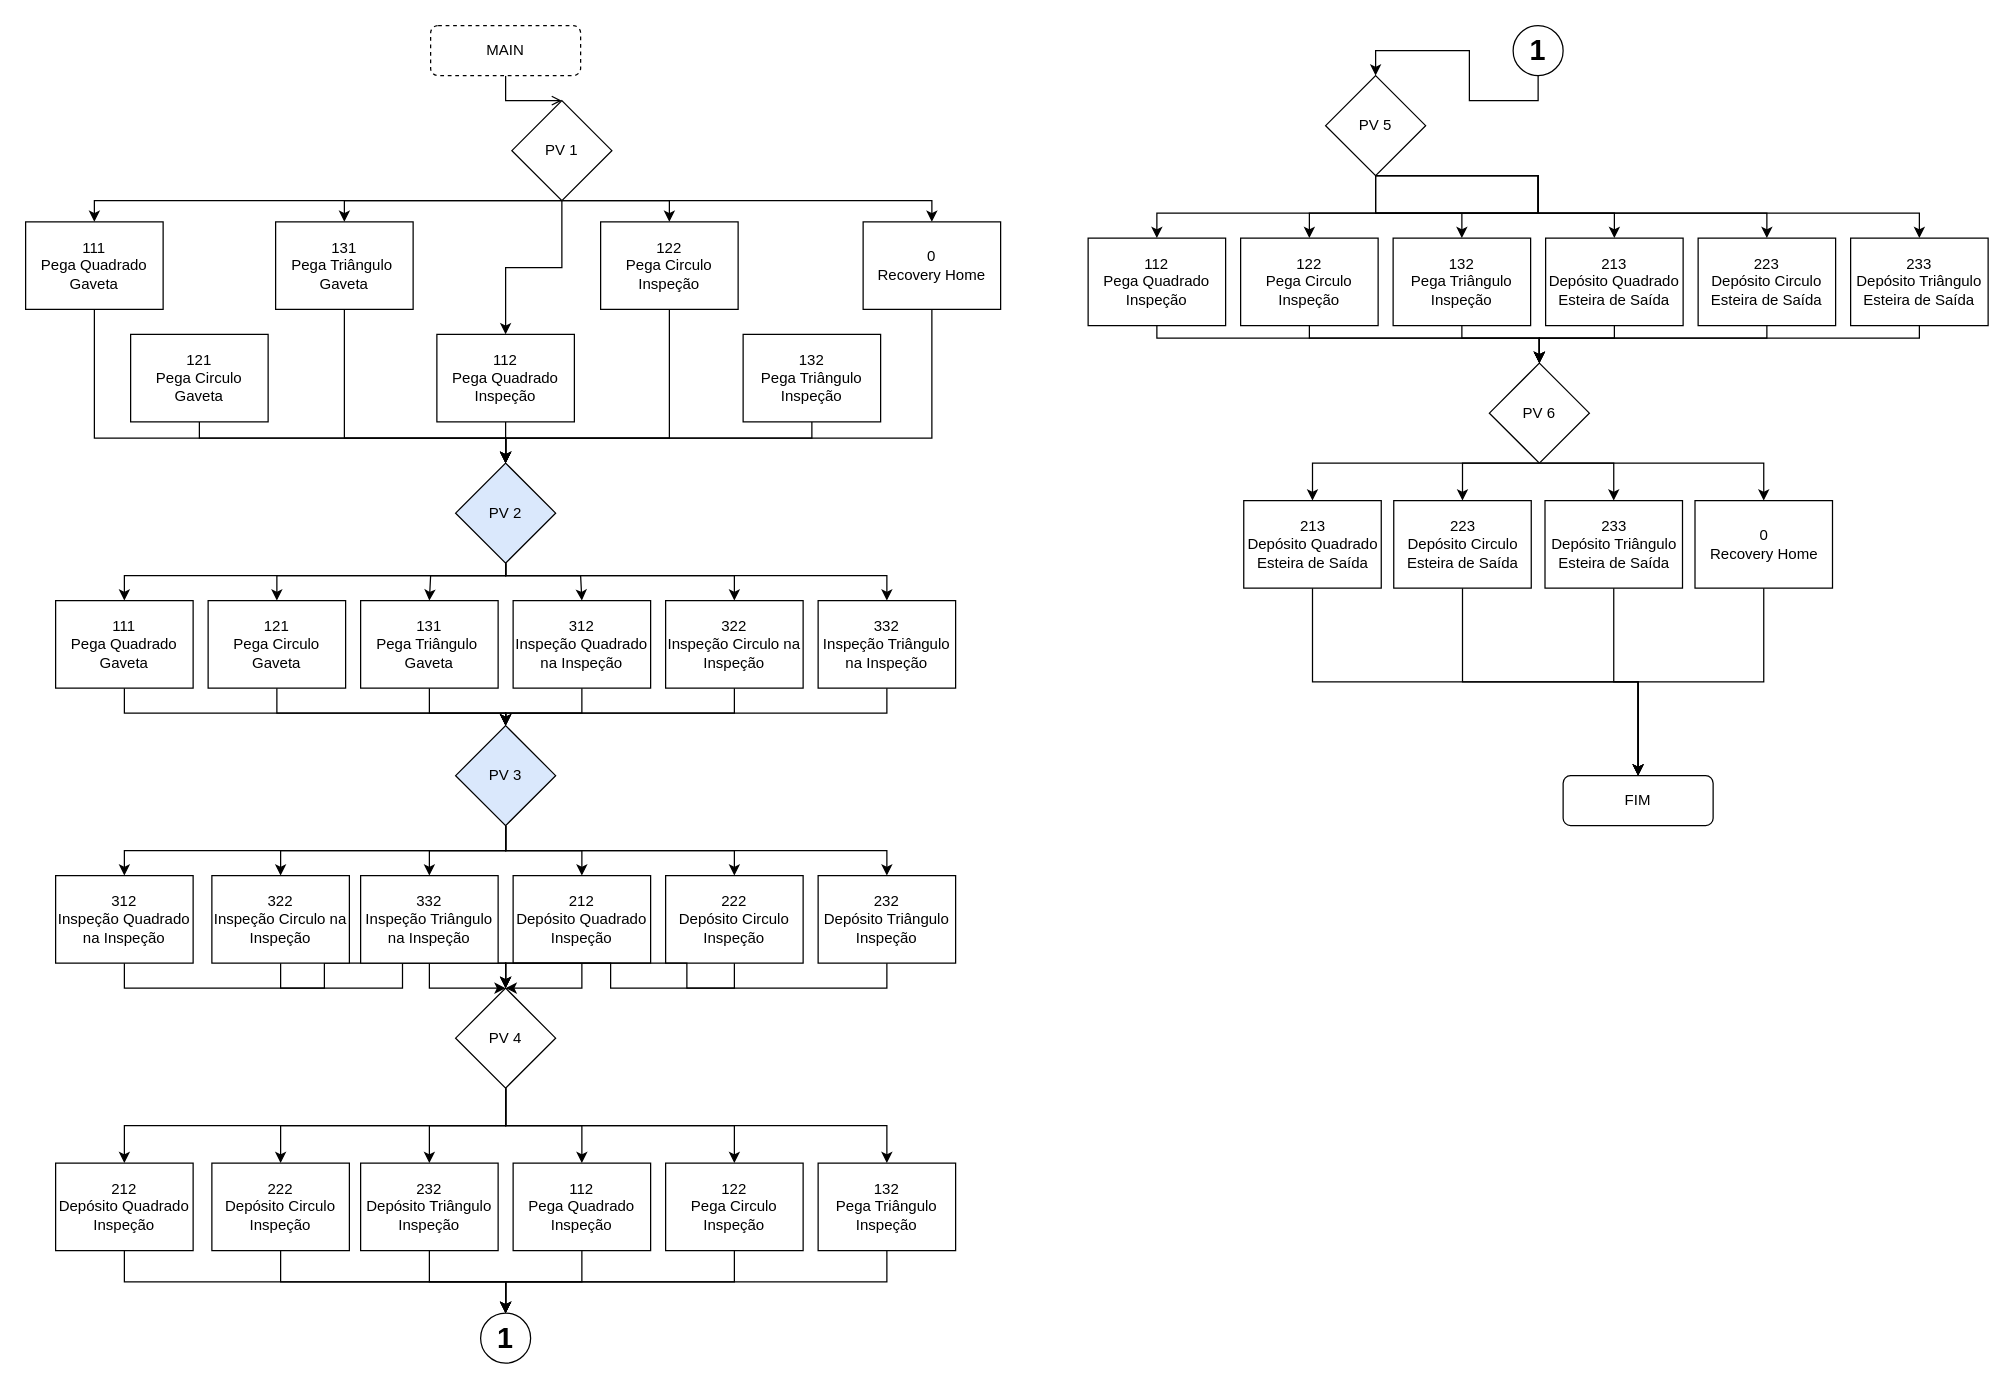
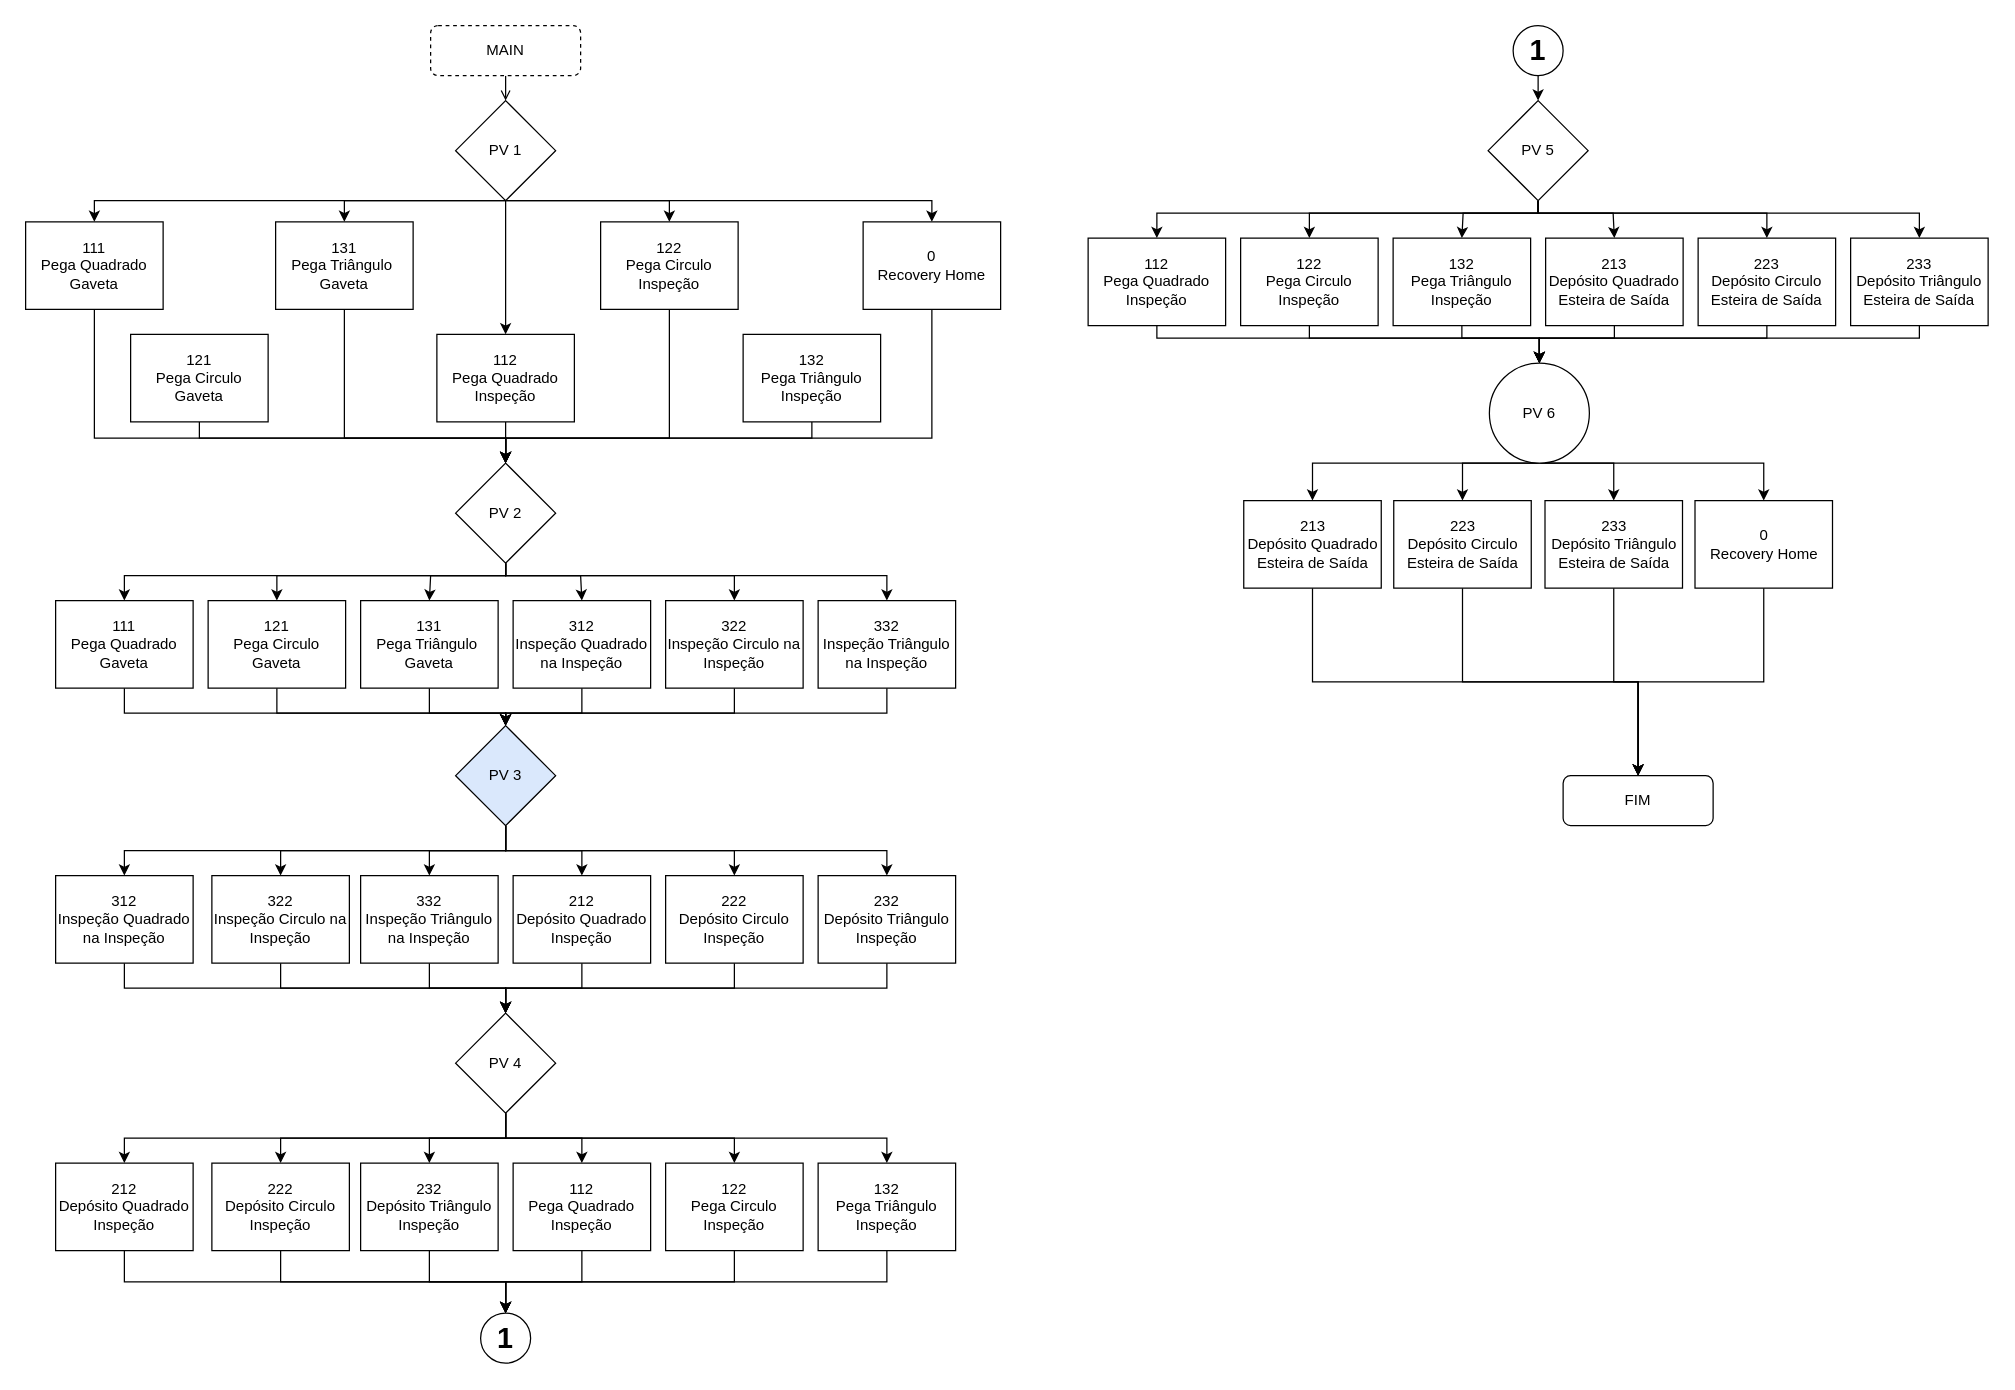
(1376, 126) -> (1538, 151)
(562, 151) -> (506, 151)
(1539, 413) -> (1539, 413)
(506, 513) -> (506, 513)
(506, 1038) -> (506, 1063)
